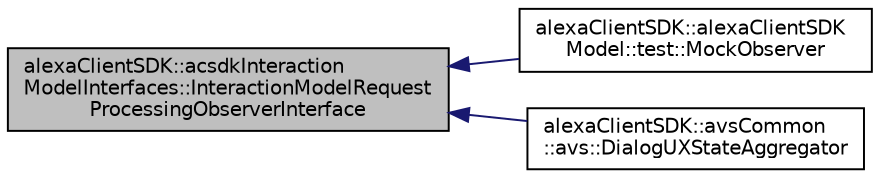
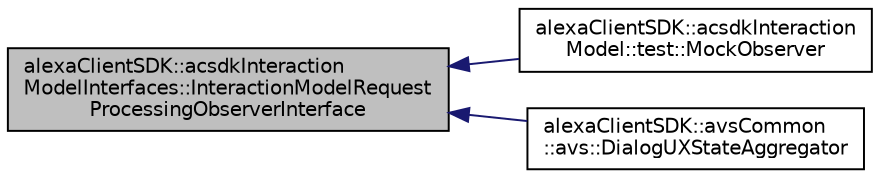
(696, 40) -> (696, 40)
